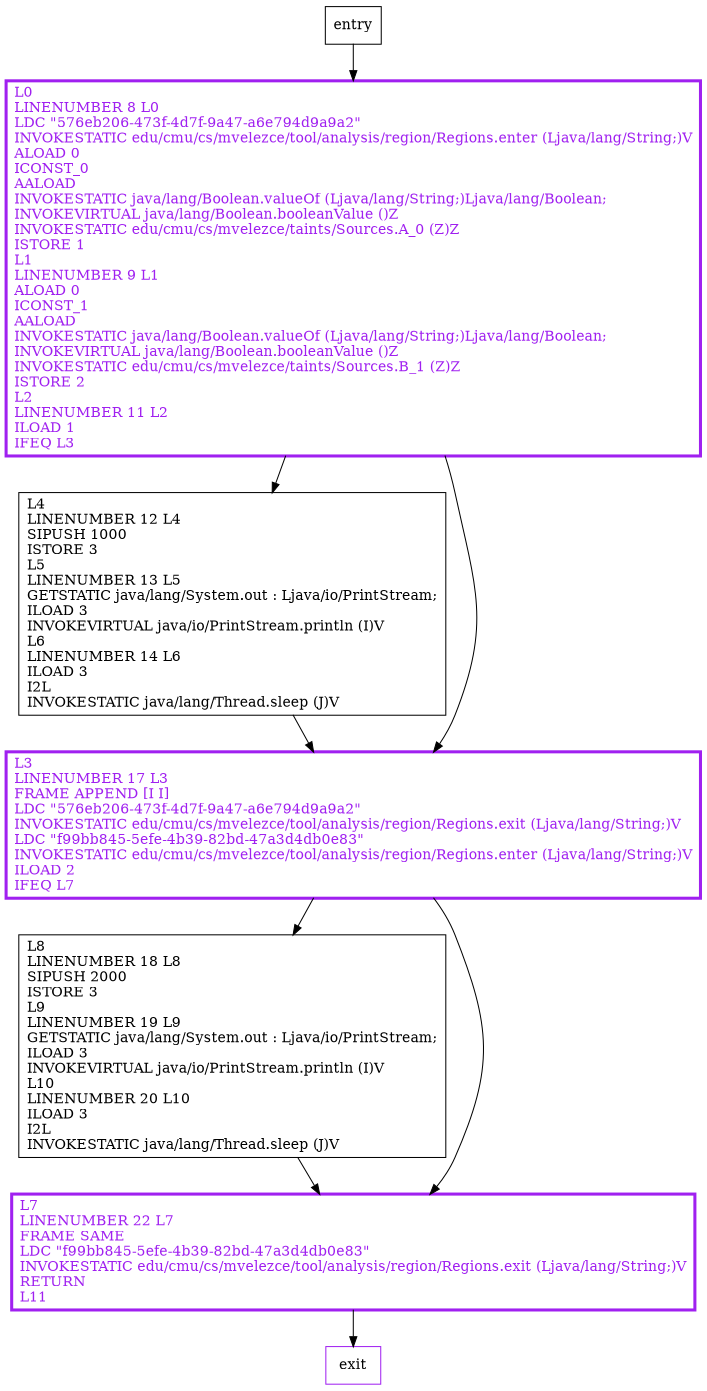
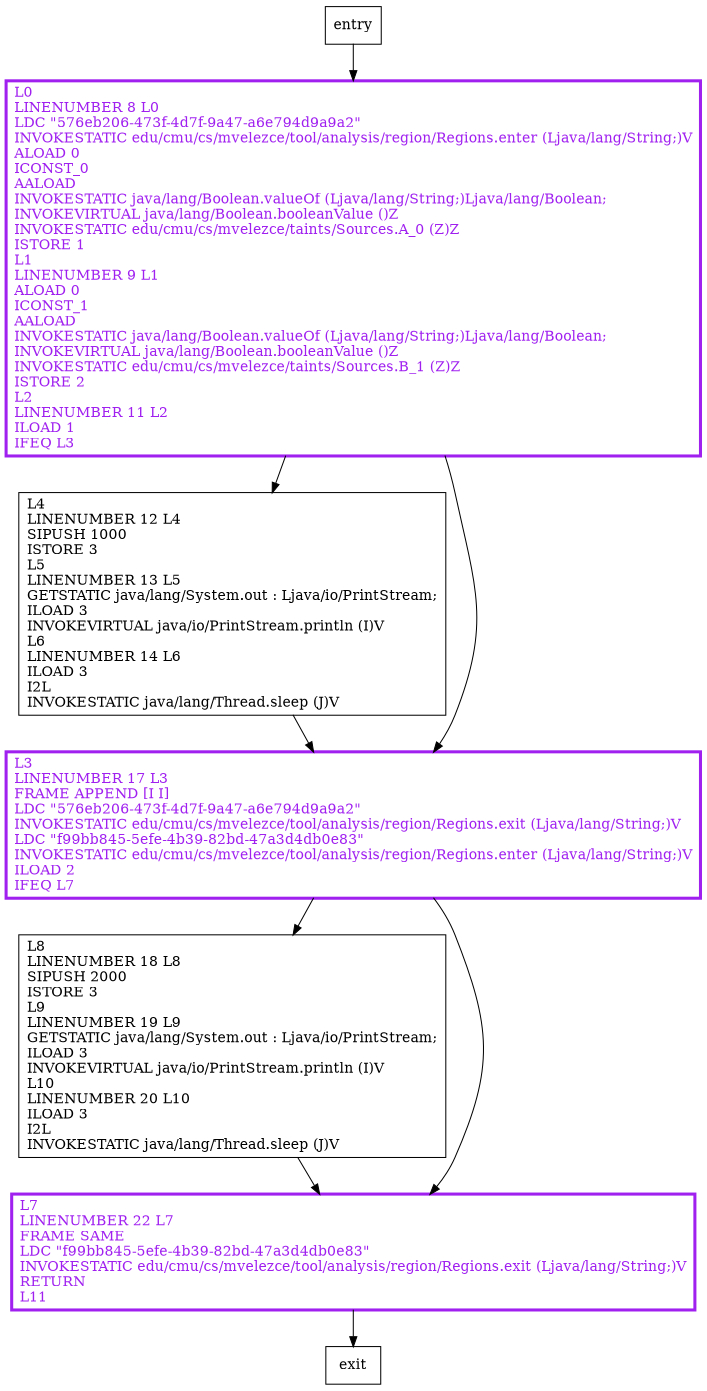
(353, 1365) -> (353, 1365)
